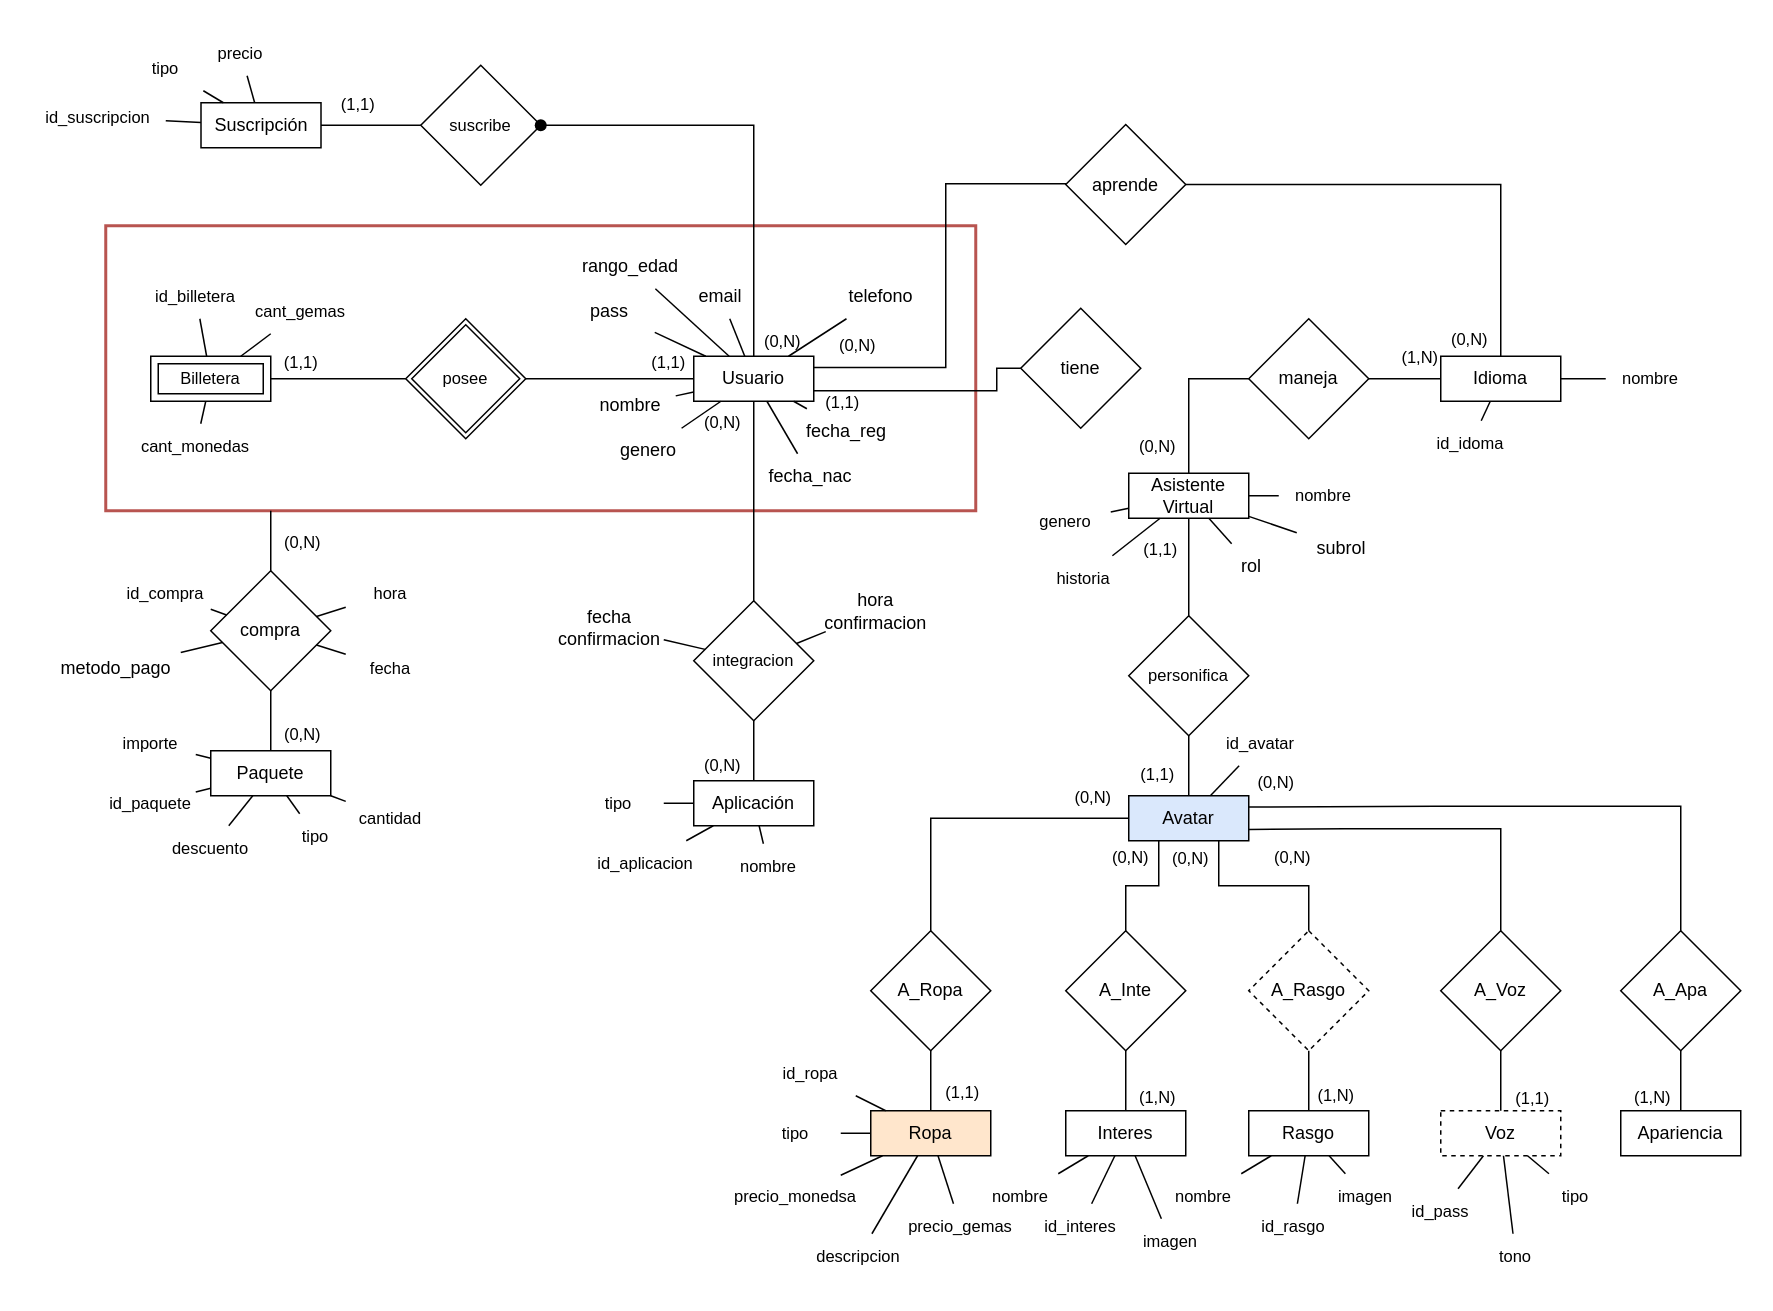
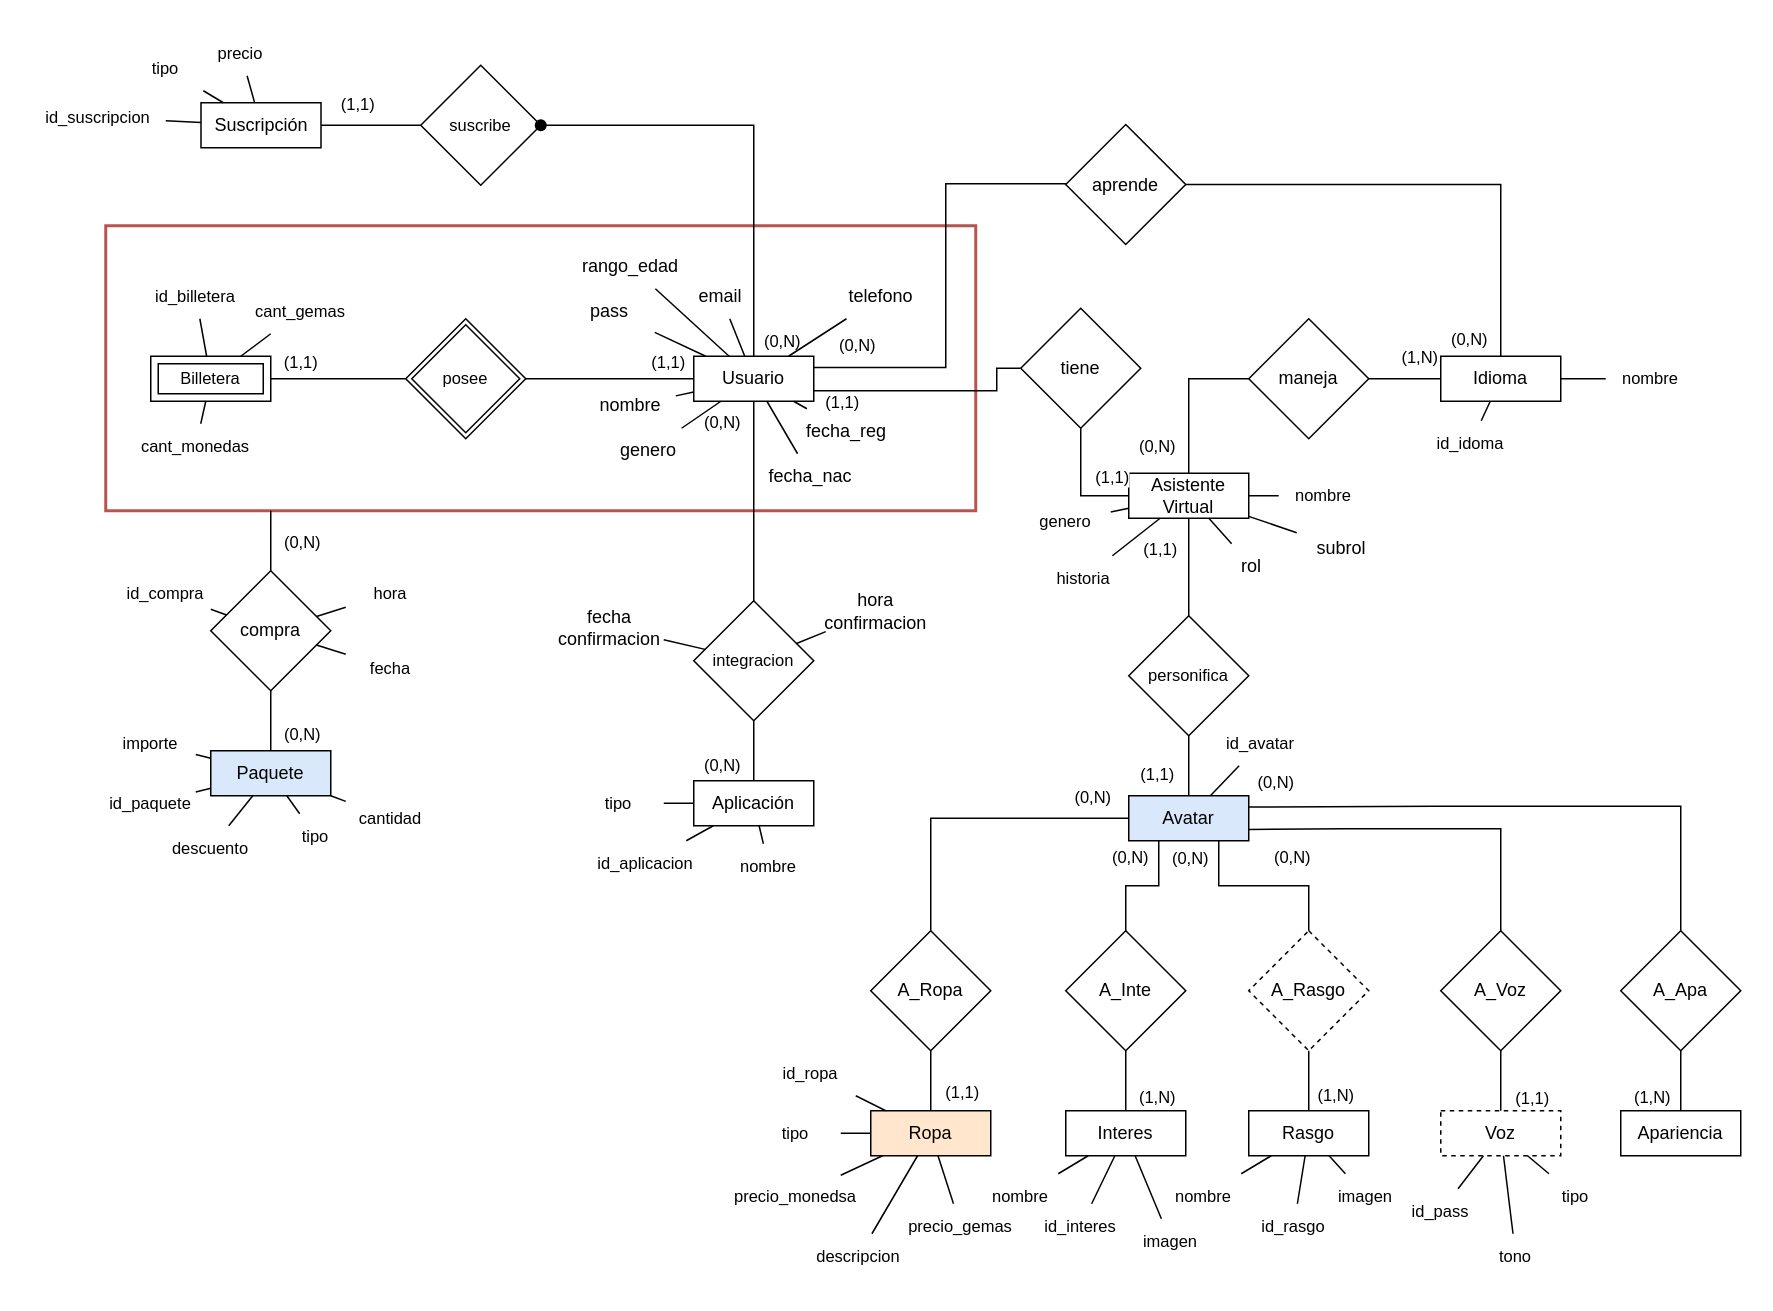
none -> (1081, 487)
(202, 648) -> none
(116, 668) -> none
(271, 773) -> (271, 773)
